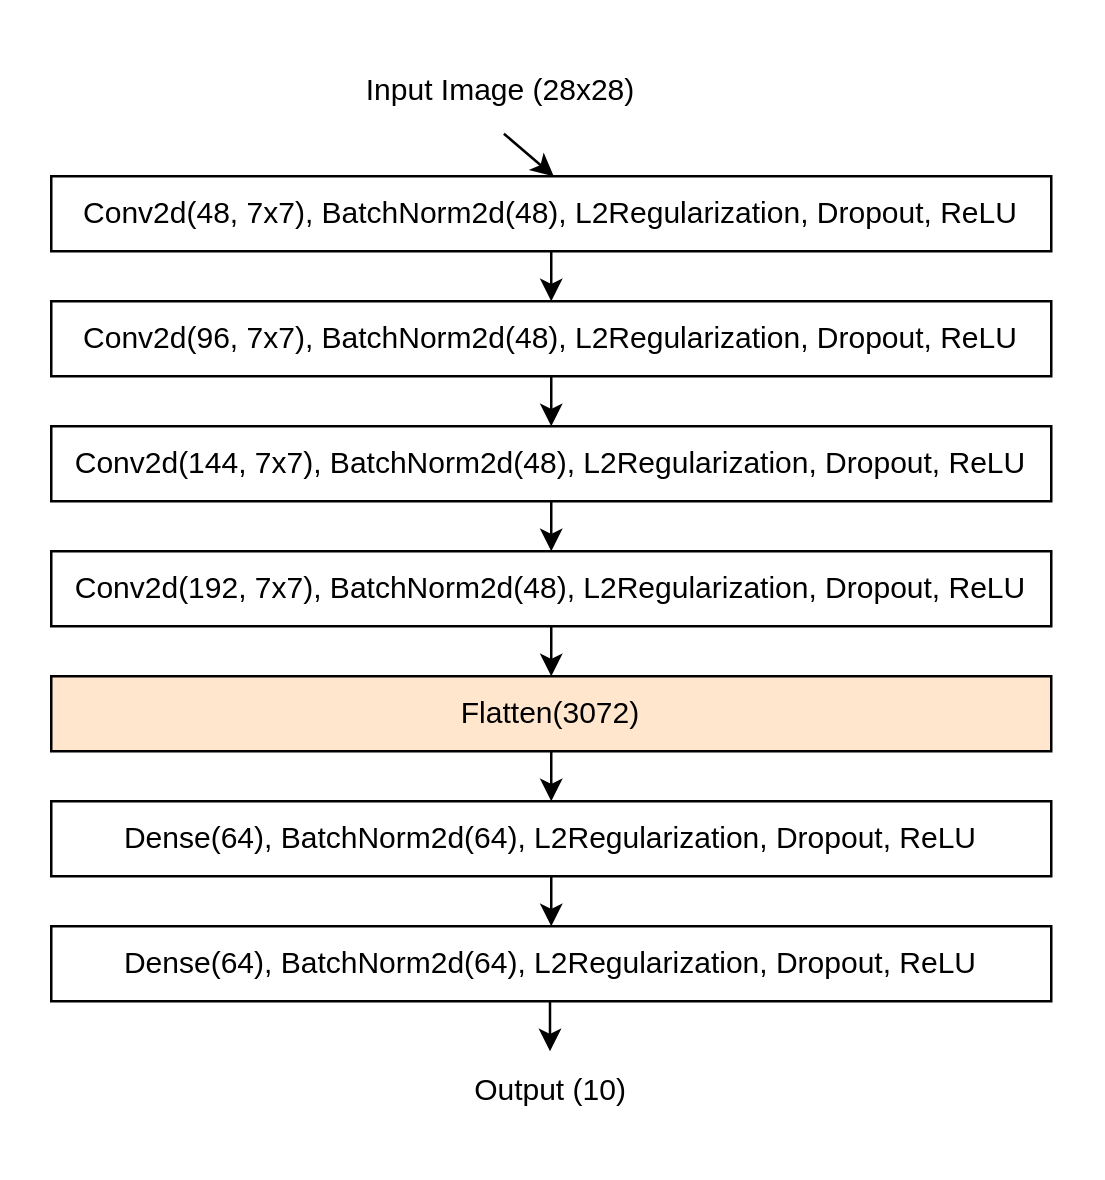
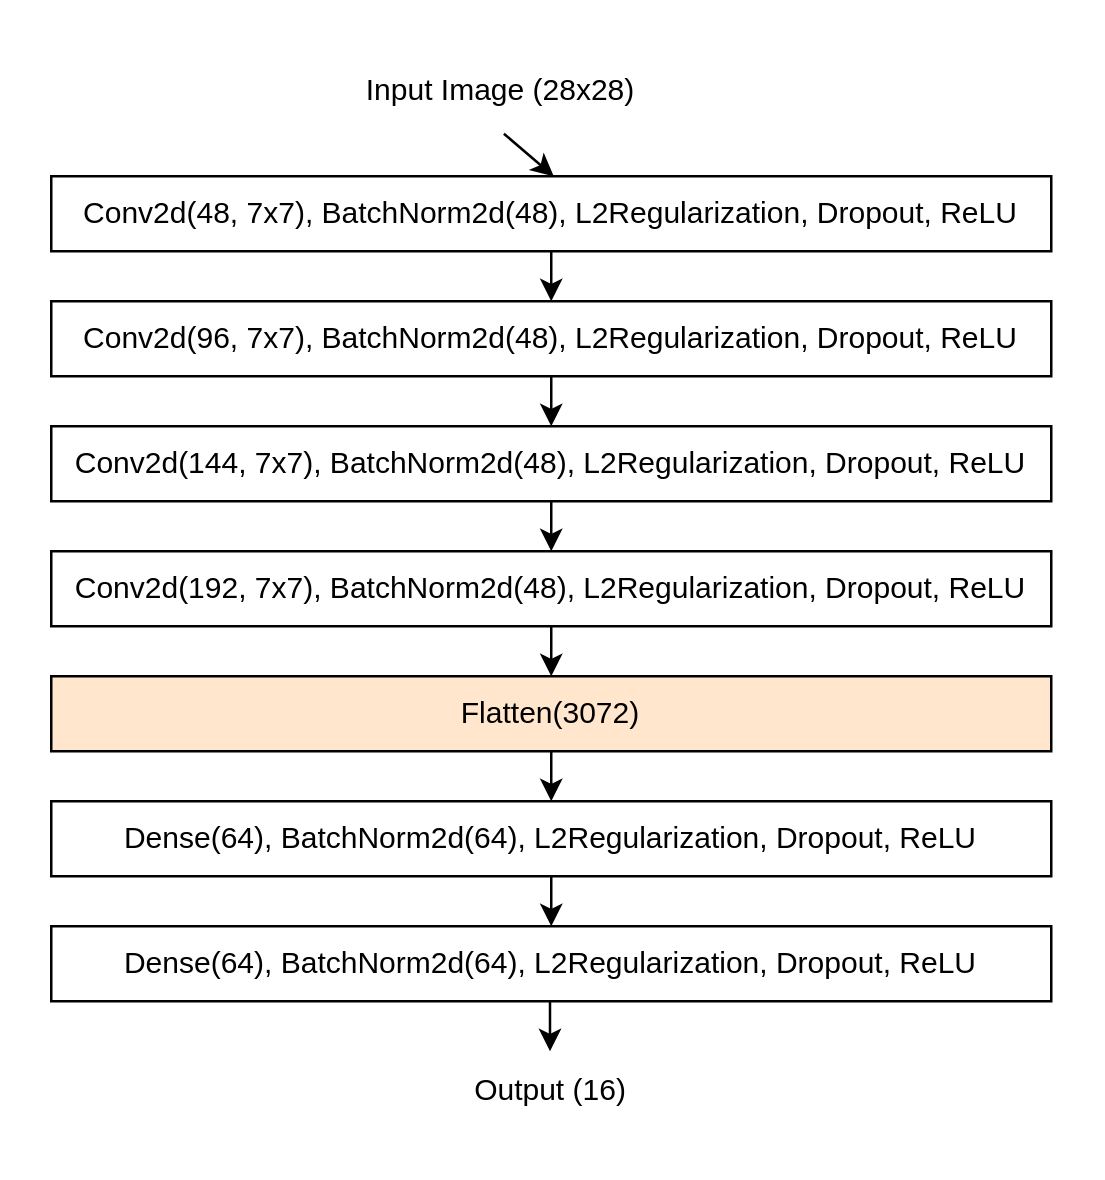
(550, 1090) -> (550, 1090)
